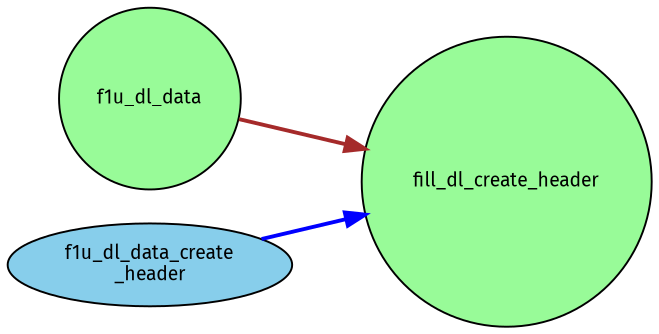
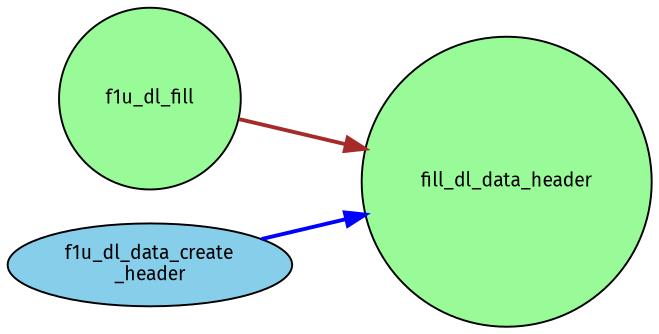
(150, 99) -> (150, 99)
(507, 182) -> (507, 182)
